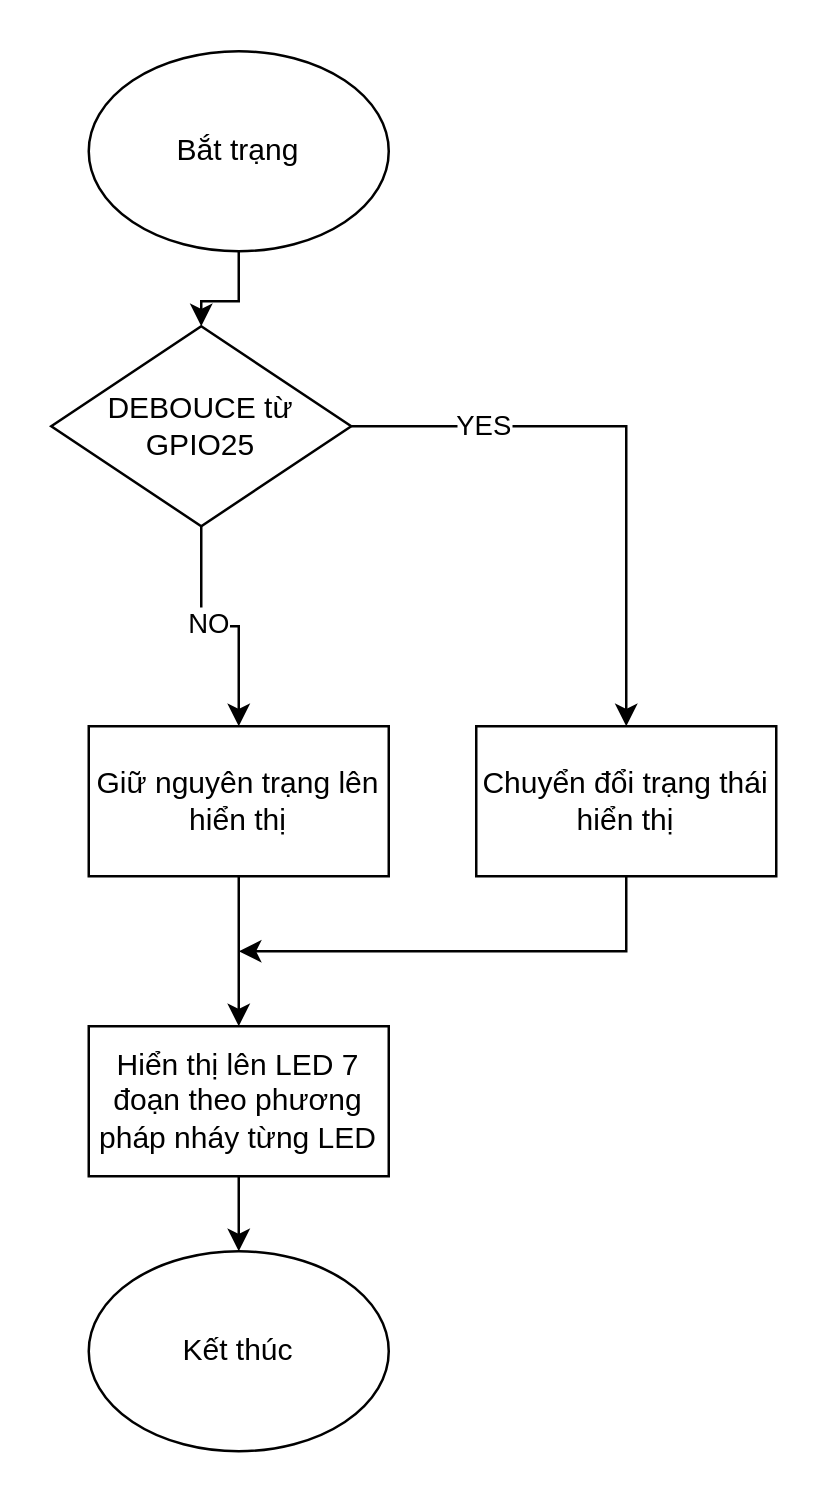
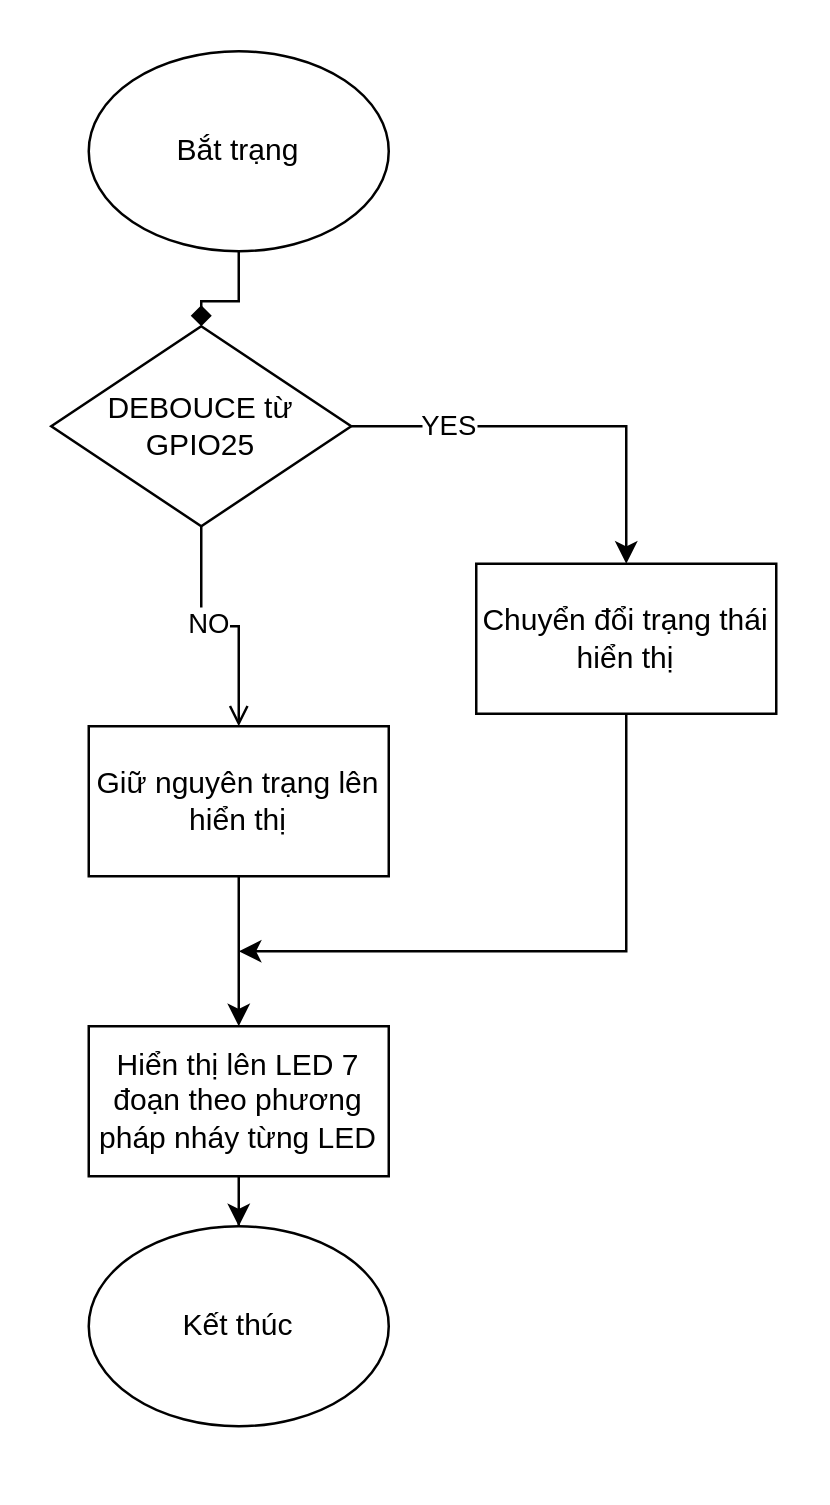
(201, 307) -> (201, 306)
(239, 708) -> (239, 712)
(626, 801) -> (626, 639)
(239, 1351) -> (239, 1326)
